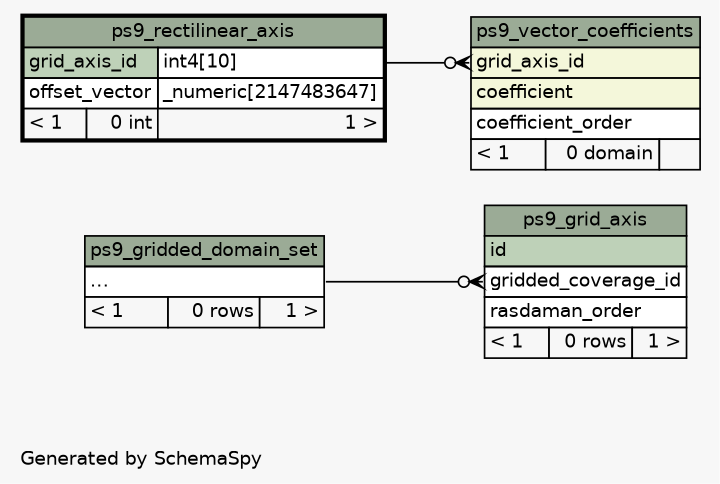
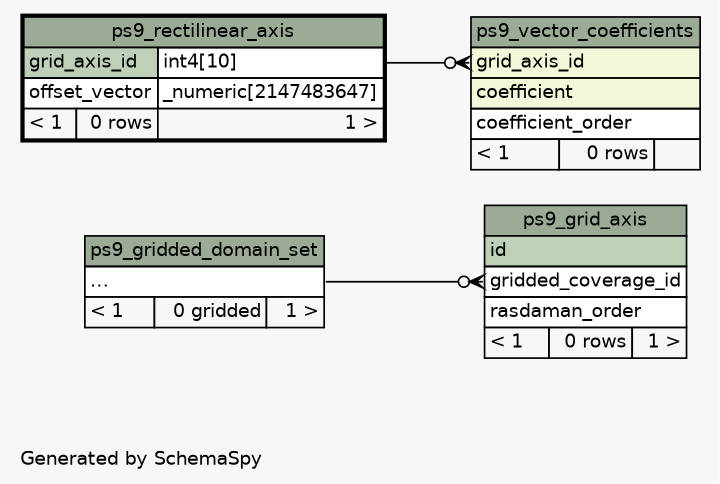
(132, 123) -> (121, 123)
(610, 154) -> (618, 154)
(223, 311) -> (217, 311)
